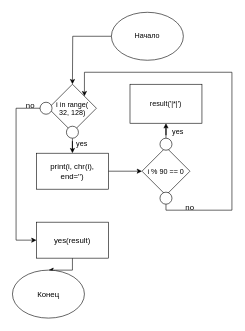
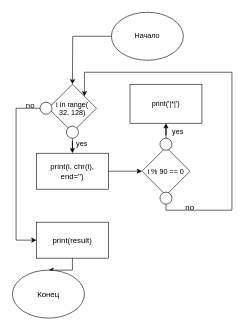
(166, 104) -> (166, 104)
(72, 240) -> (72, 240)
